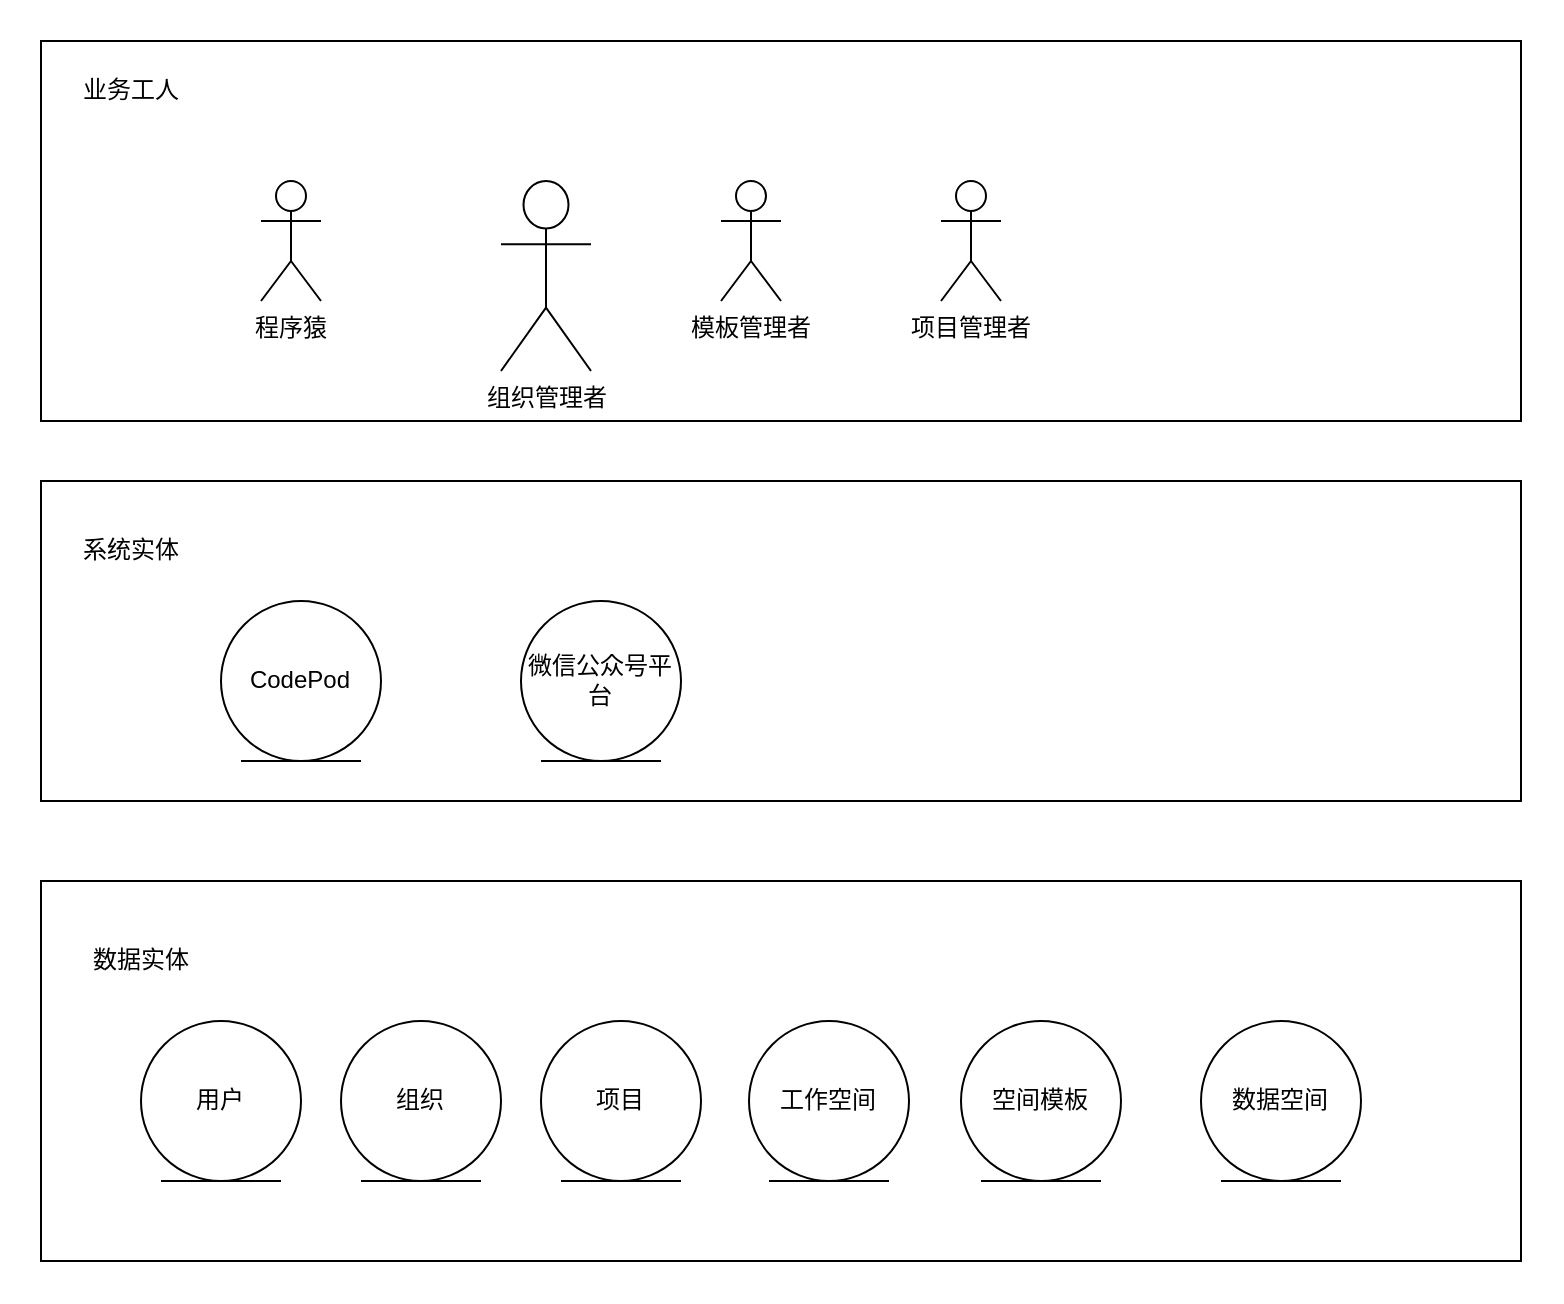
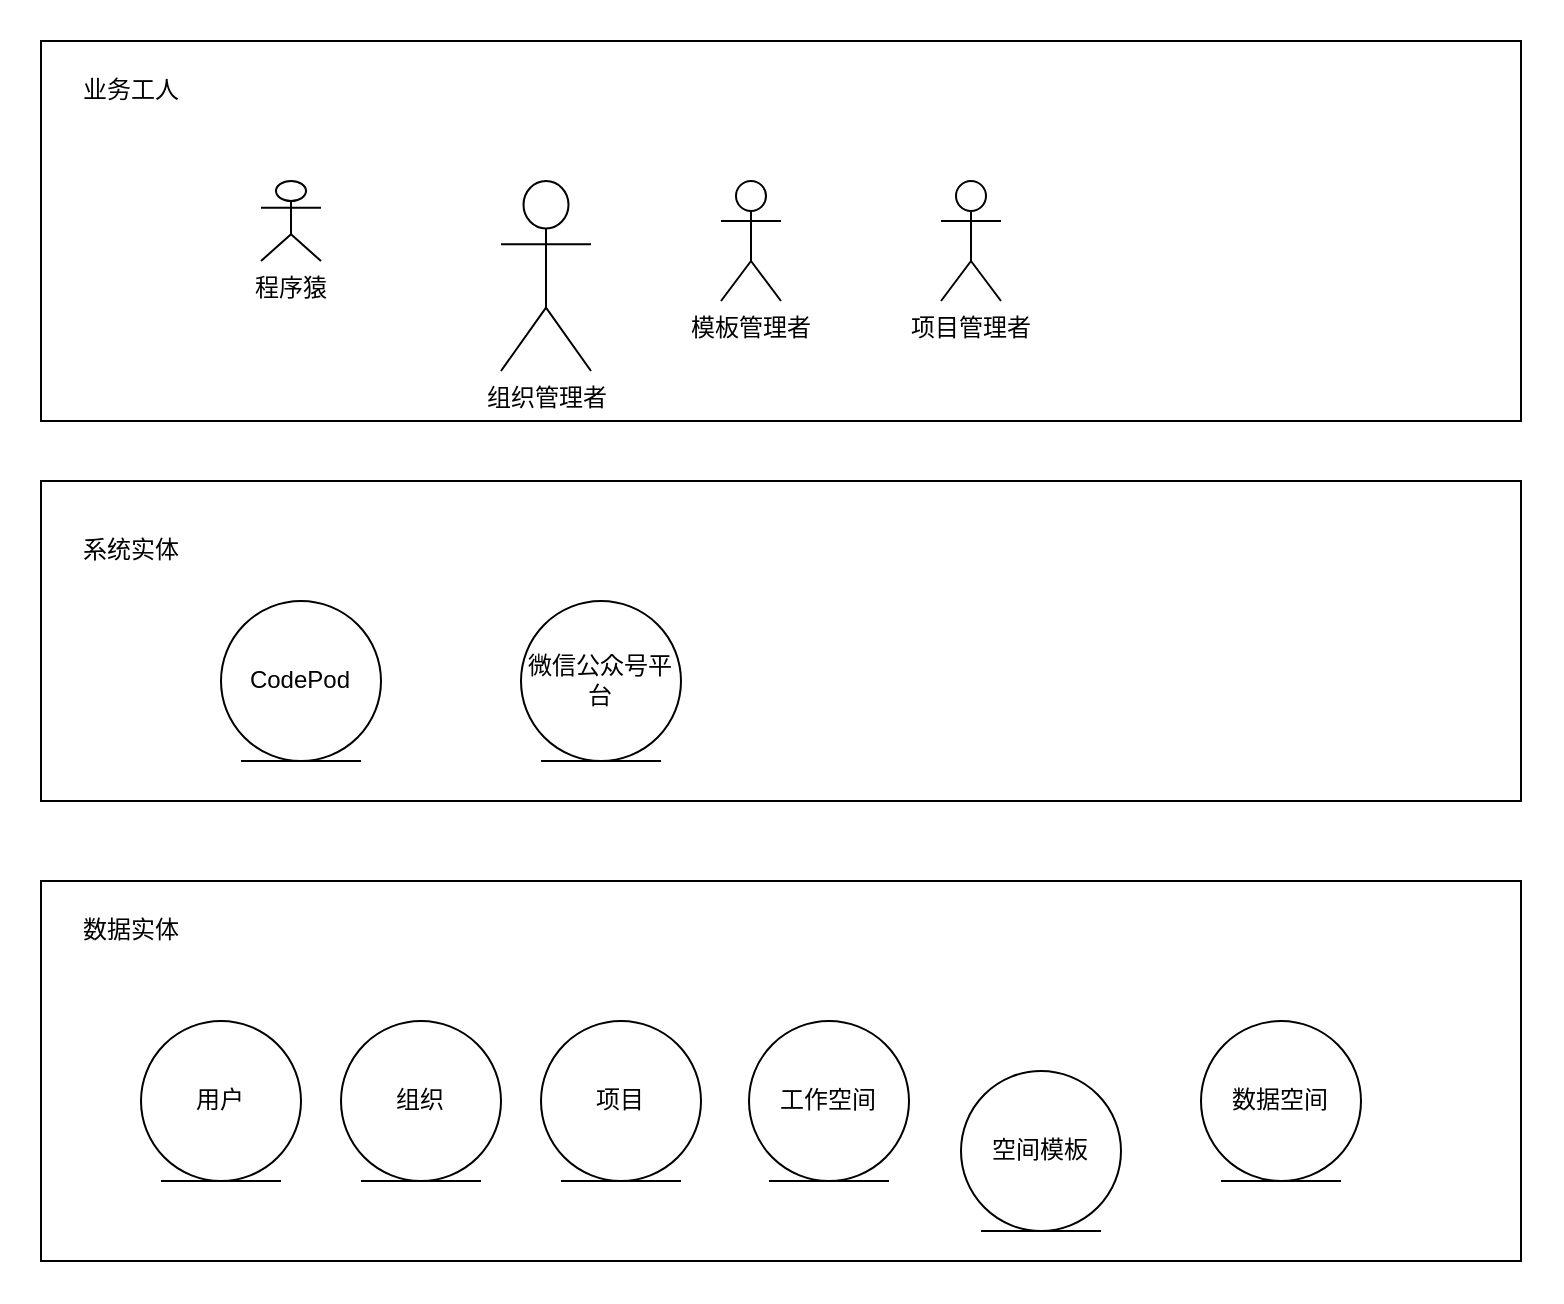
(291, 241) -> (291, 221)
(141, 961) -> (131, 931)
(1041, 1101) -> (1041, 1151)
